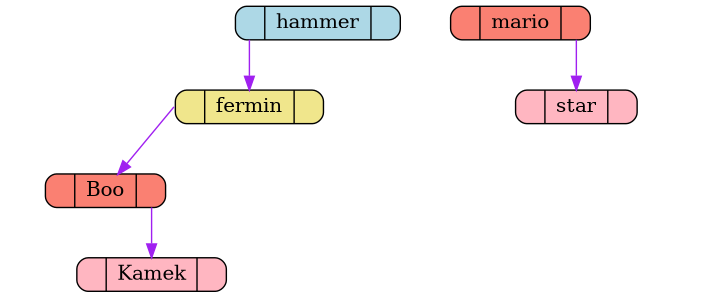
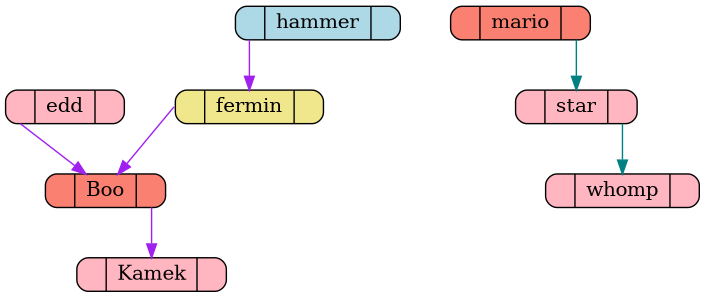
(576, 58) -> (576, 58)
none -> (65, 107)
none -> (622, 191)
